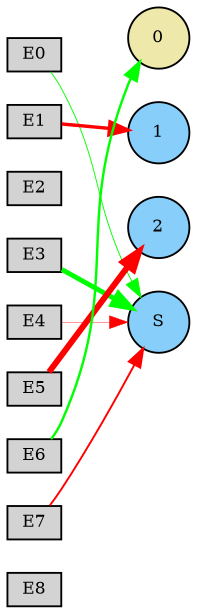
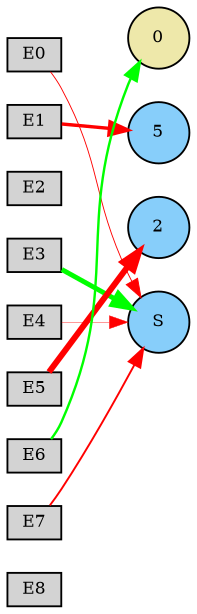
(159, 133) -> (159, 133)
(92, 164) -> (92, 164)
